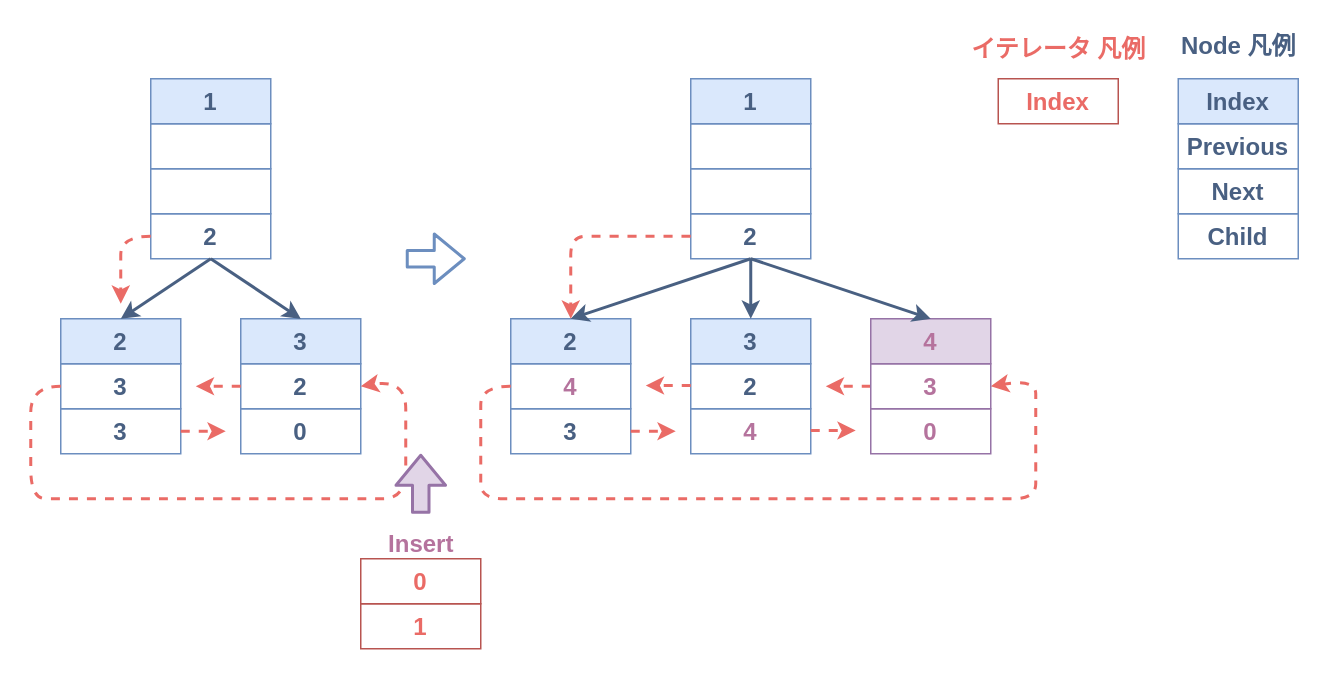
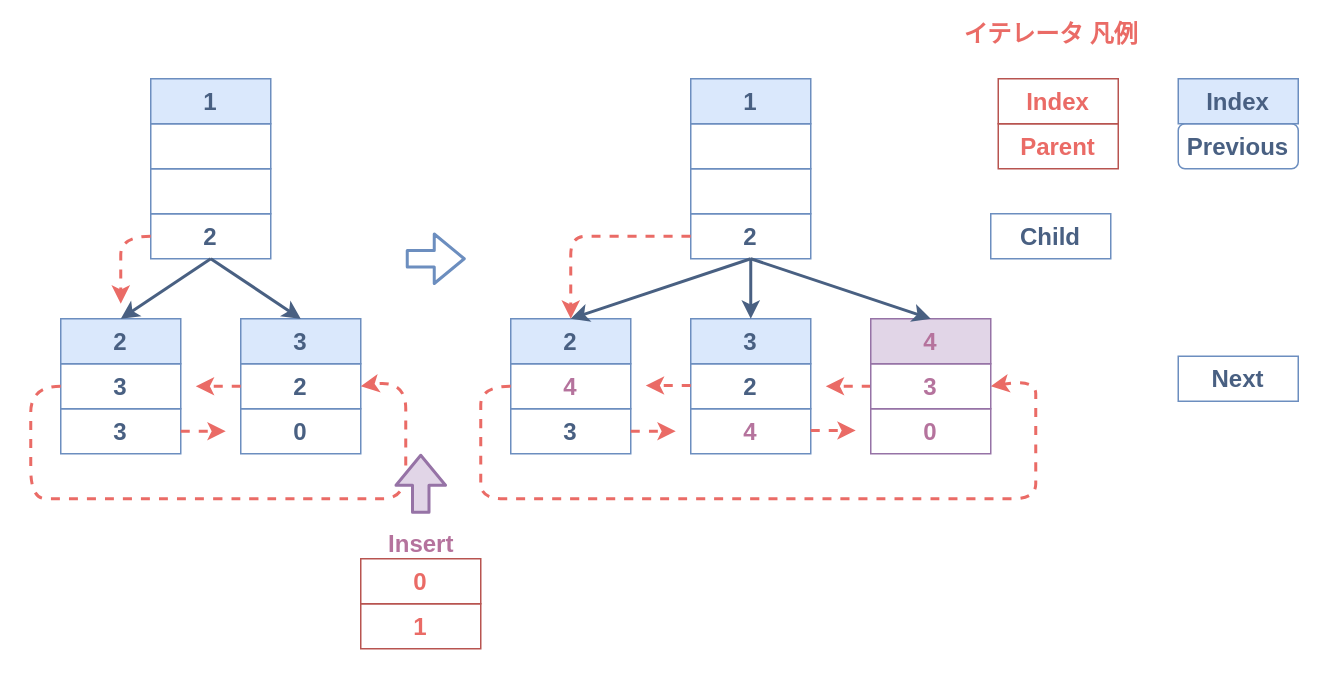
(1238, 46) -> none
(1058, 49) -> (1051, 34)
none -> (1058, 146)
(1238, 146) -> (1238, 146)
(1238, 191) -> (1238, 379)
(1238, 236) -> (1051, 236)
